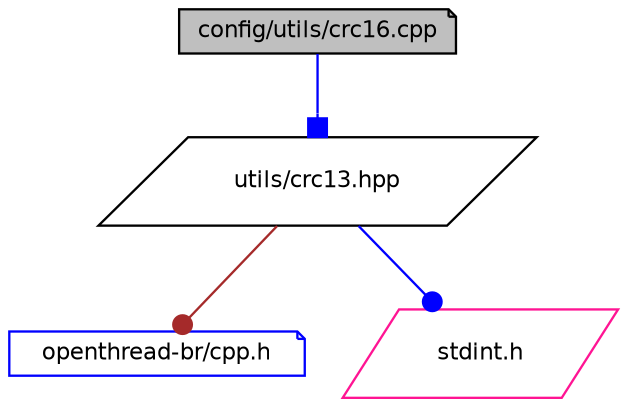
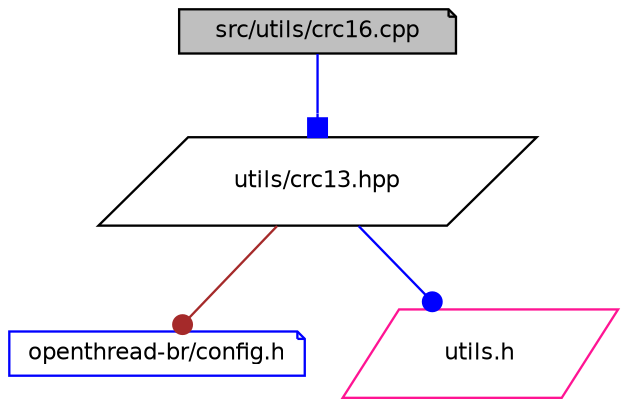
(318, 31) -> (318, 31)
(157, 354) -> (157, 354)
(480, 354) -> (480, 354)
